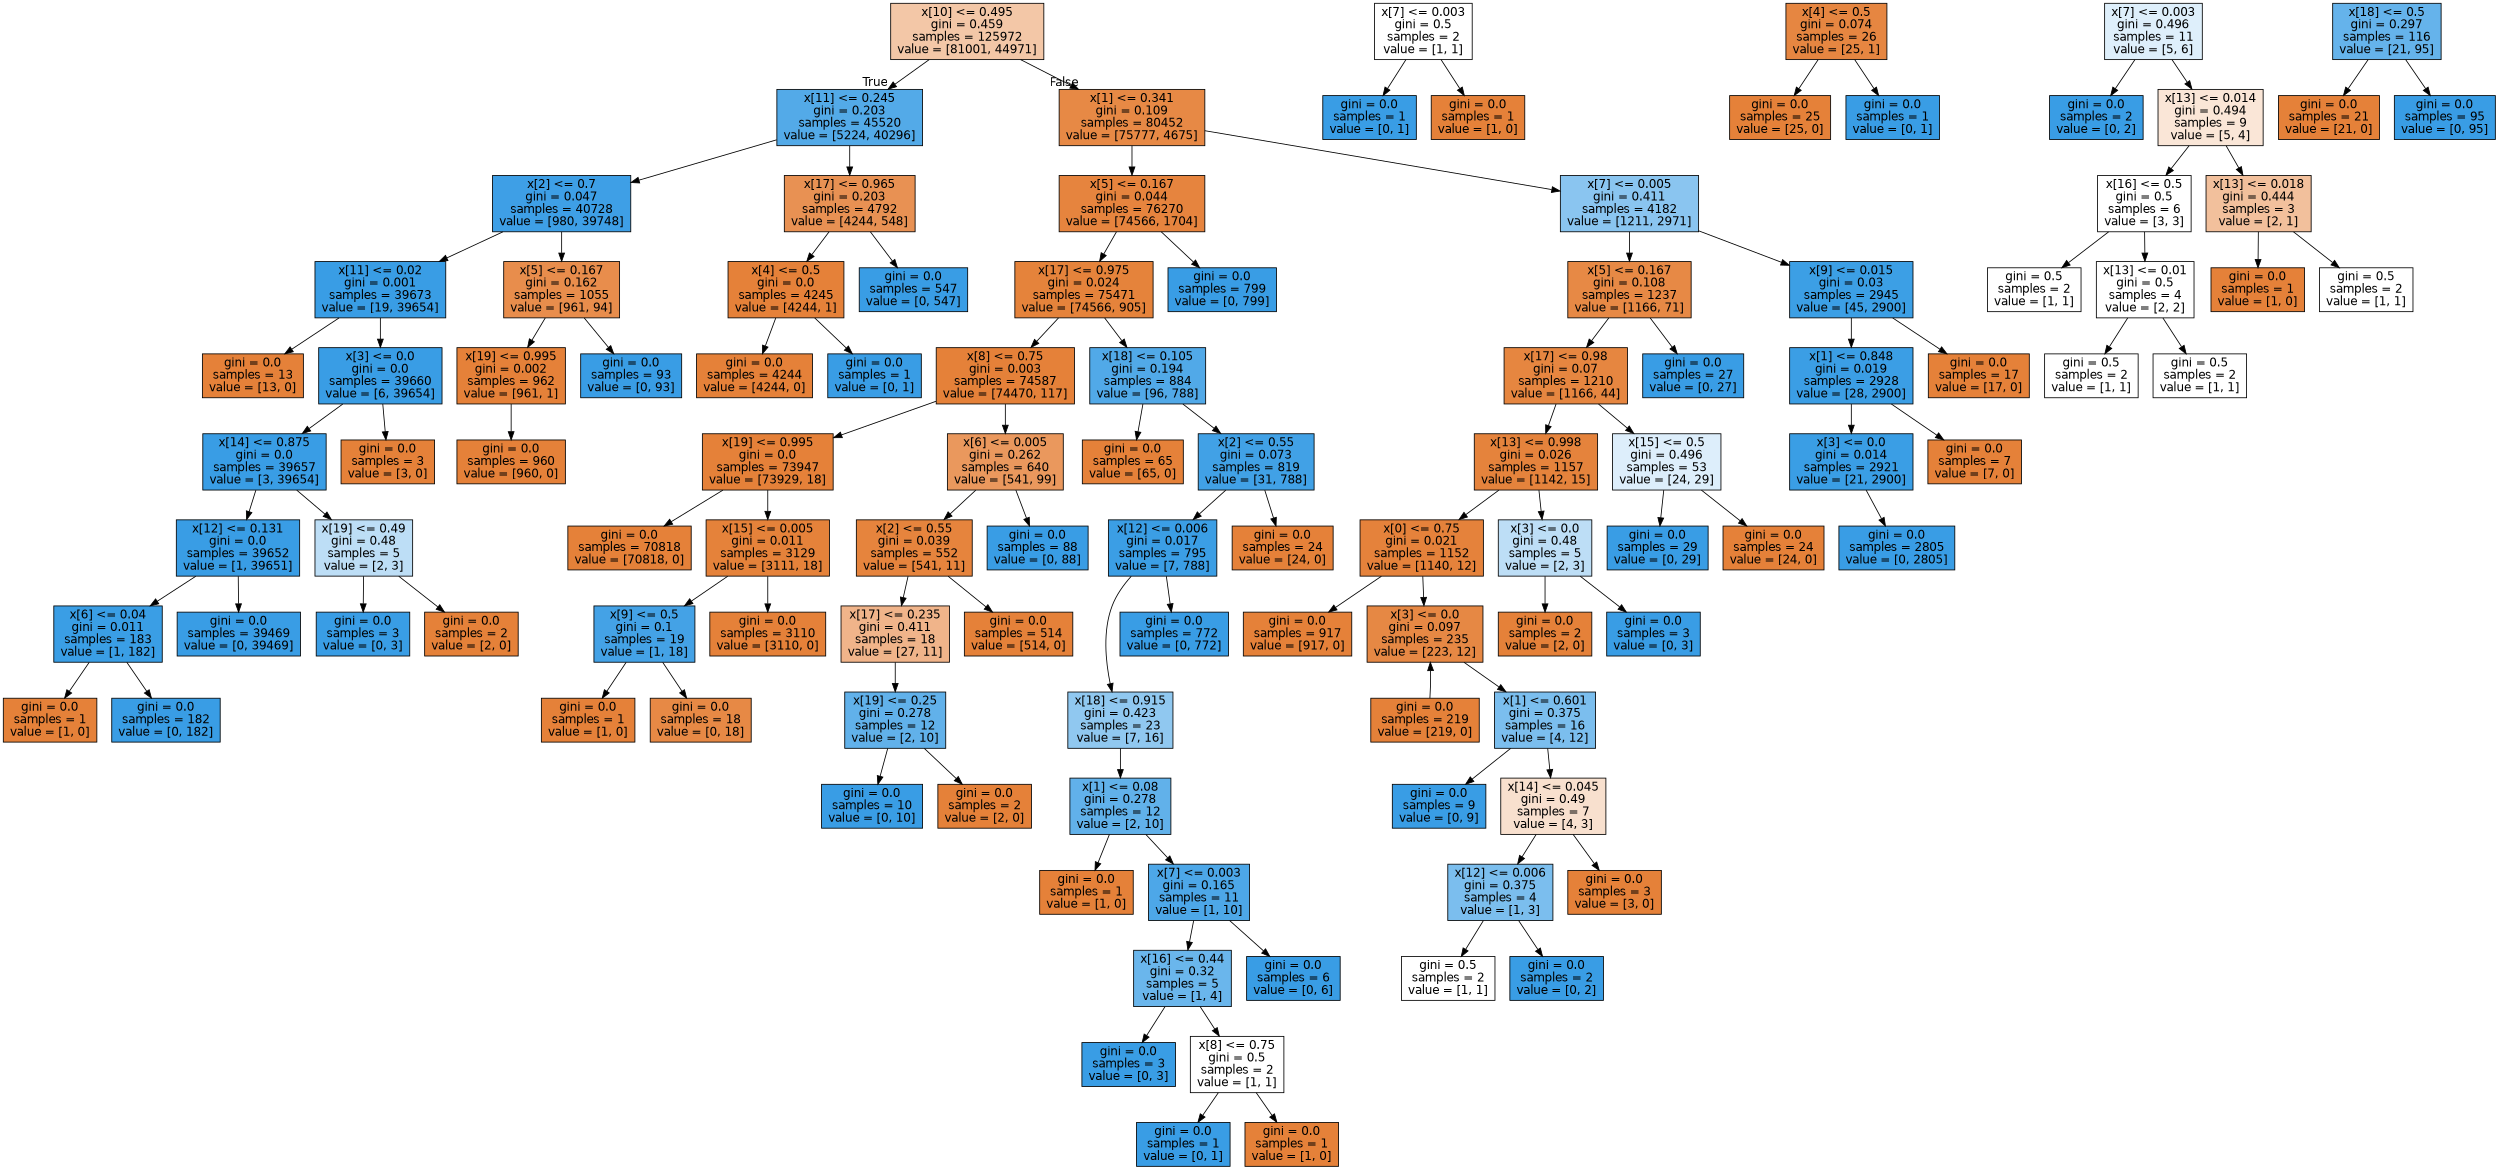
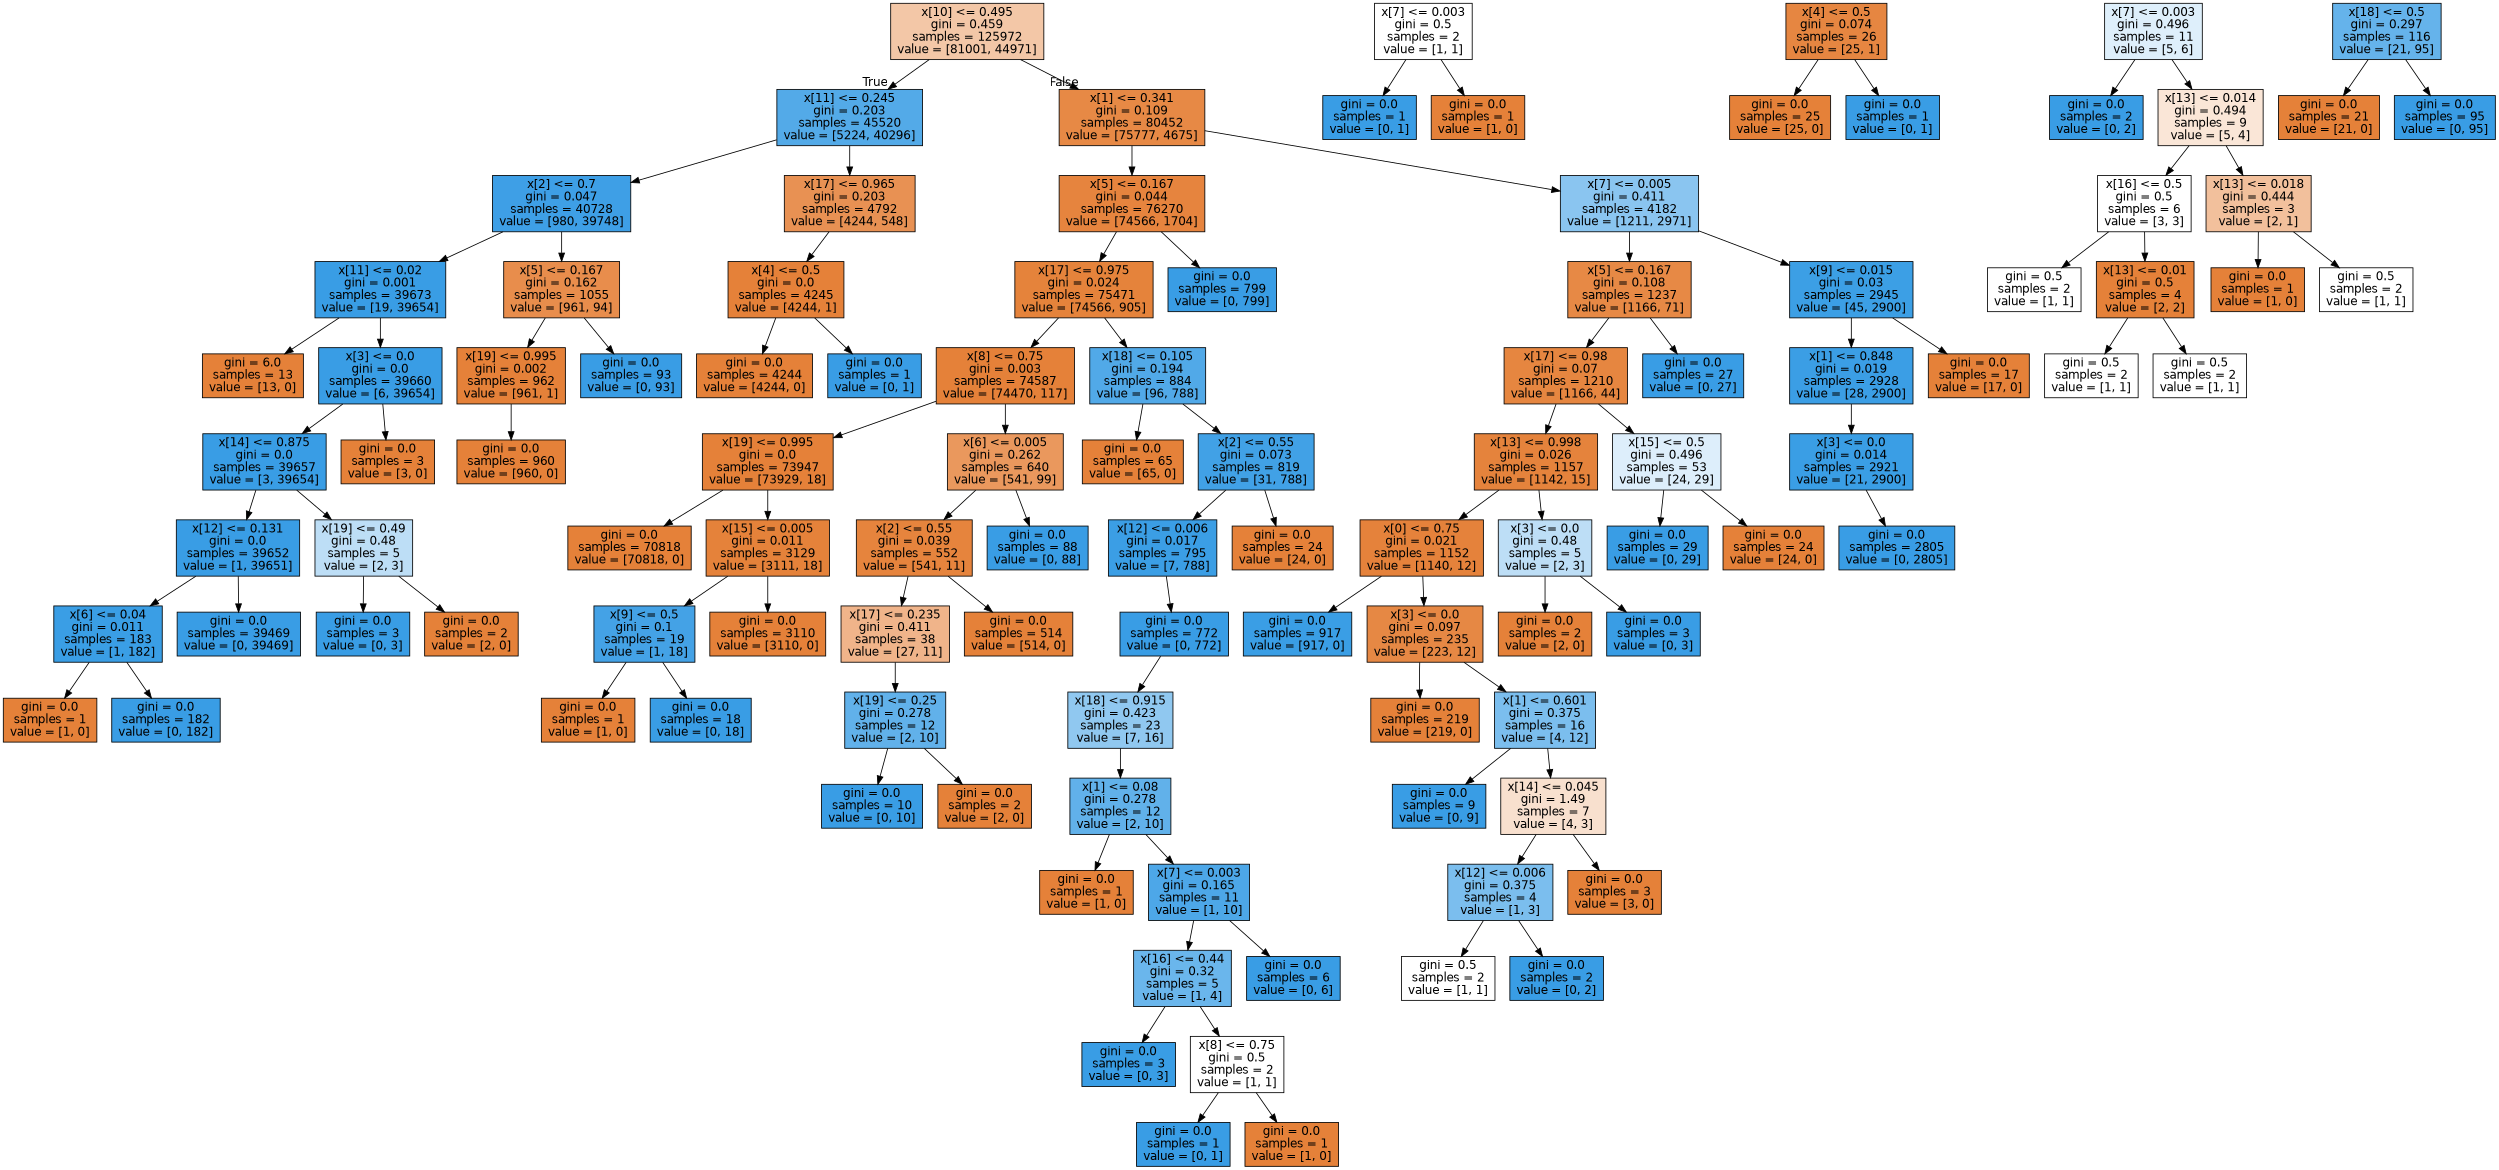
(913, 290) -> none
(2145, 290) -> (2145, 290)
(253, 376) -> (253, 376)
(1975, 462) -> none
(1107, 627) -> (1152, 670)
(895, 634) -> (895, 634)
(1298, 634) -> (1298, 634)
(1431, 684) -> (1419, 676)
(701, 720) -> (701, 720)
(1553, 806) -> (1553, 806)
